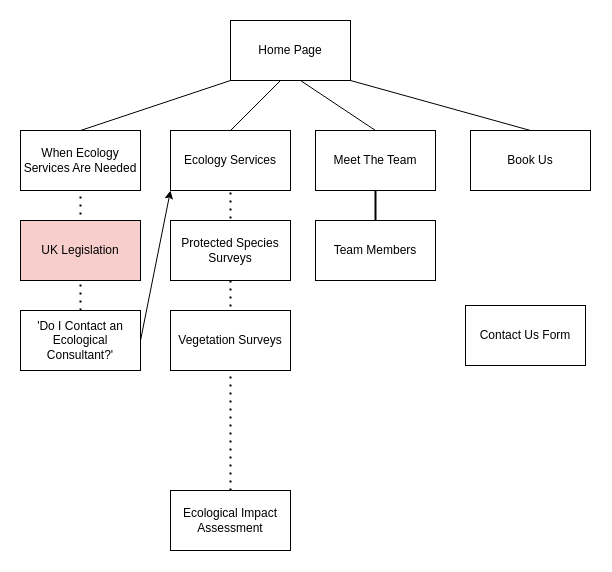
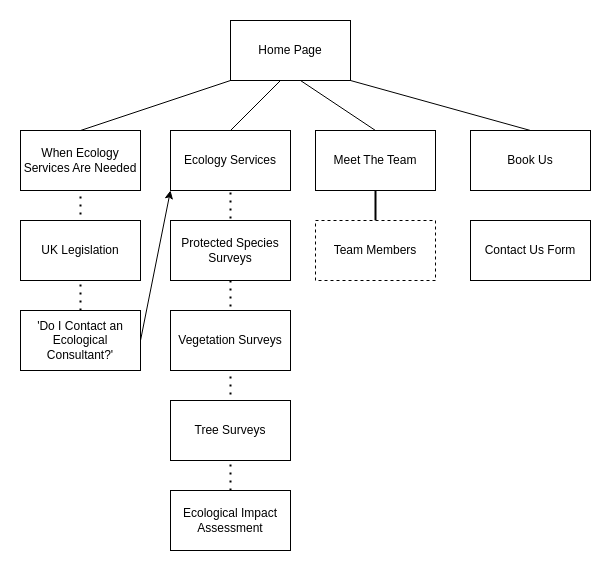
(81, 251) -> (81, 251)
(376, 251) -> (376, 251)
(526, 336) -> (531, 251)
none -> (231, 431)
